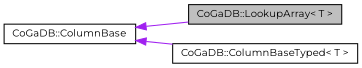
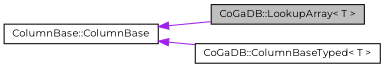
(70, 34) -> (81, 34)
